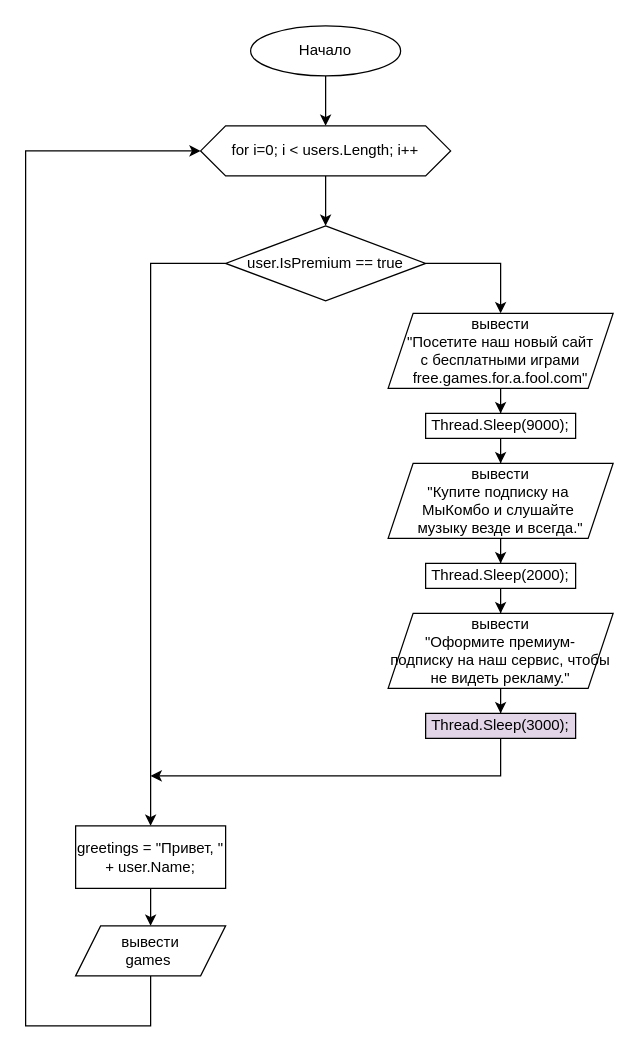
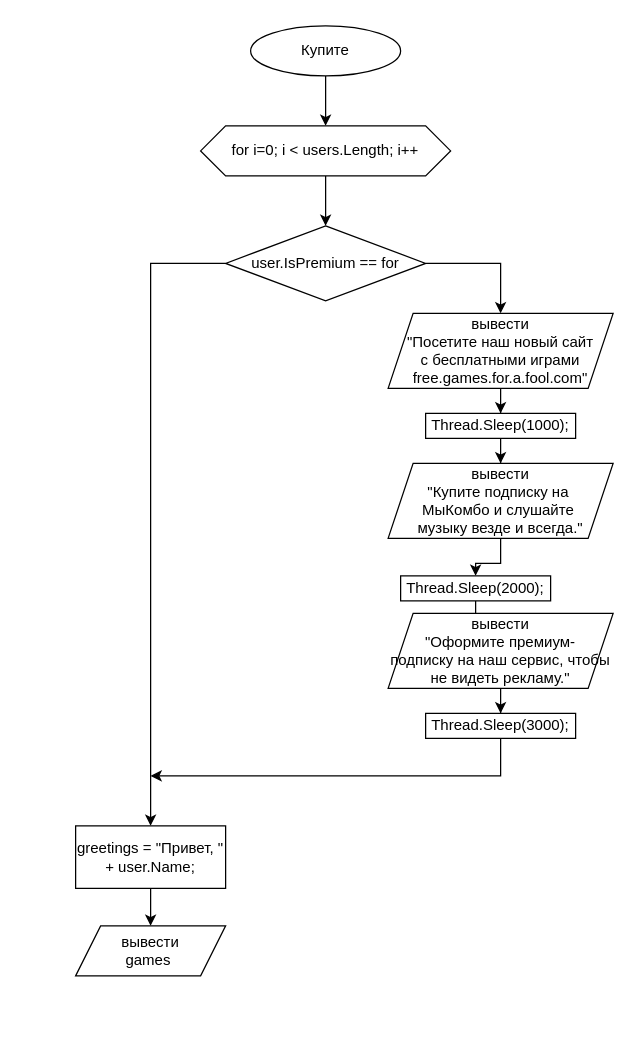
(326, 51) -> (326, 51)
(326, 263) -> (326, 263)
(501, 426) -> (501, 426)
(501, 576) -> (476, 588)
(26, 593) -> none
(501, 726) -> (501, 726)
